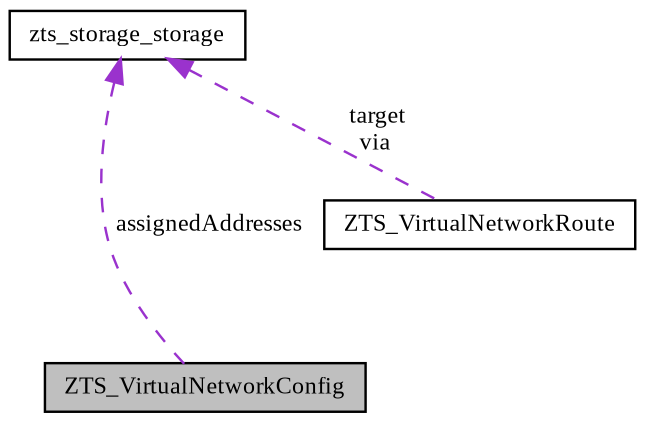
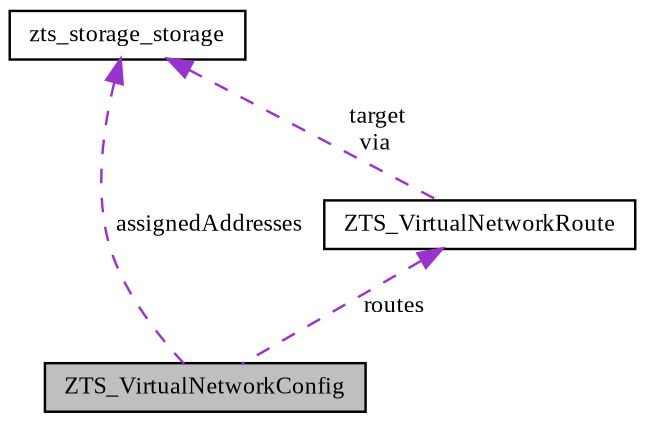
none -> (331, 312)
